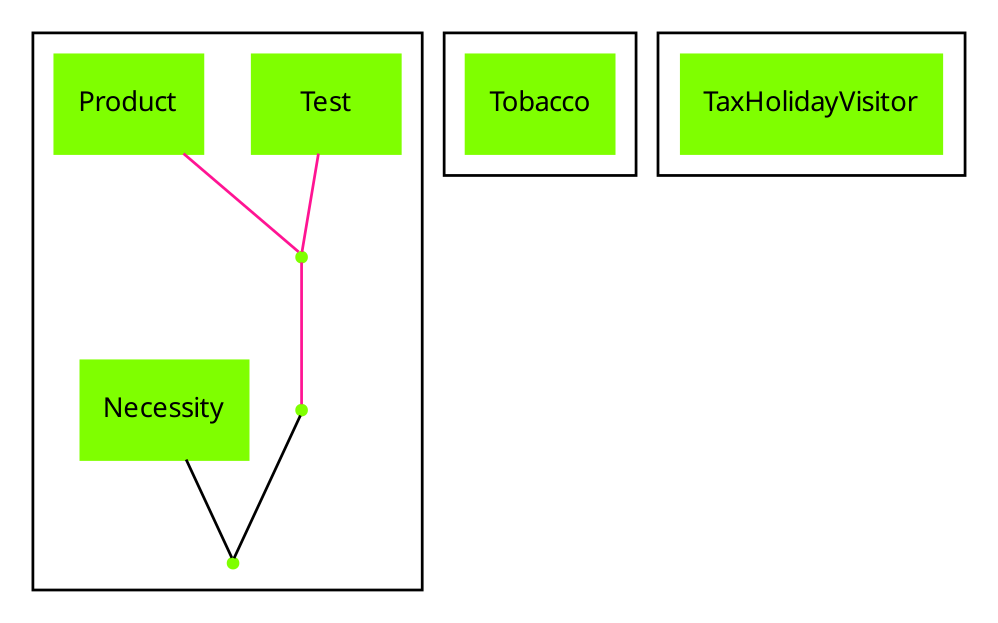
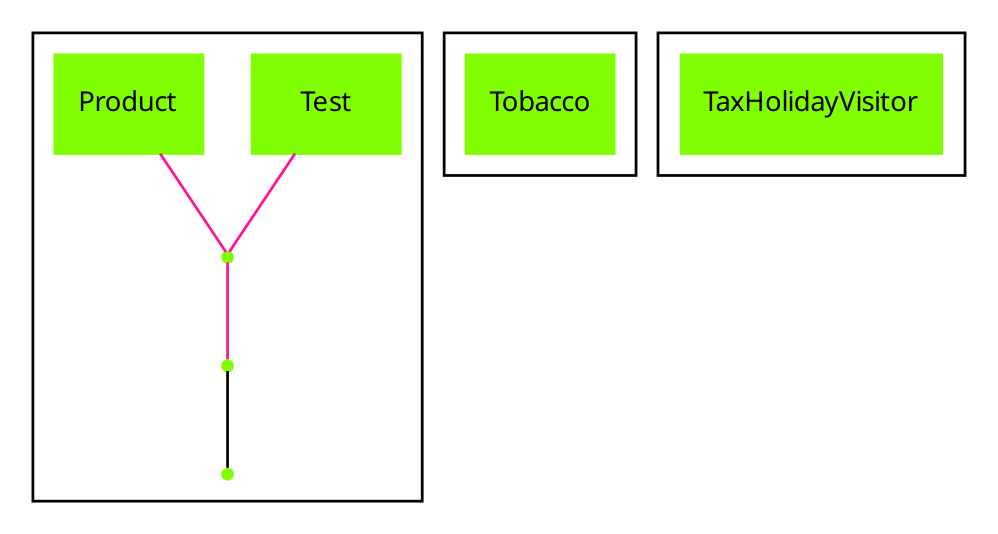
(164, 410) -> none
